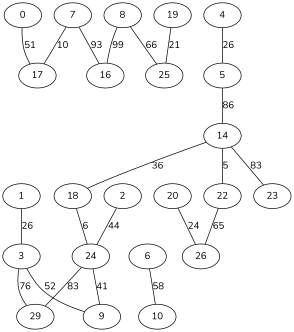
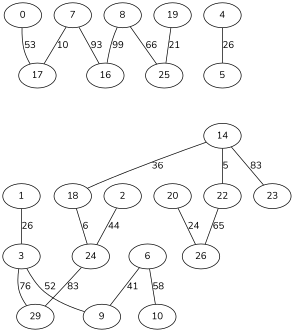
(30, 45) -> (30, 45)
(222, 106) -> none
(96, 287) -> (125, 287)
